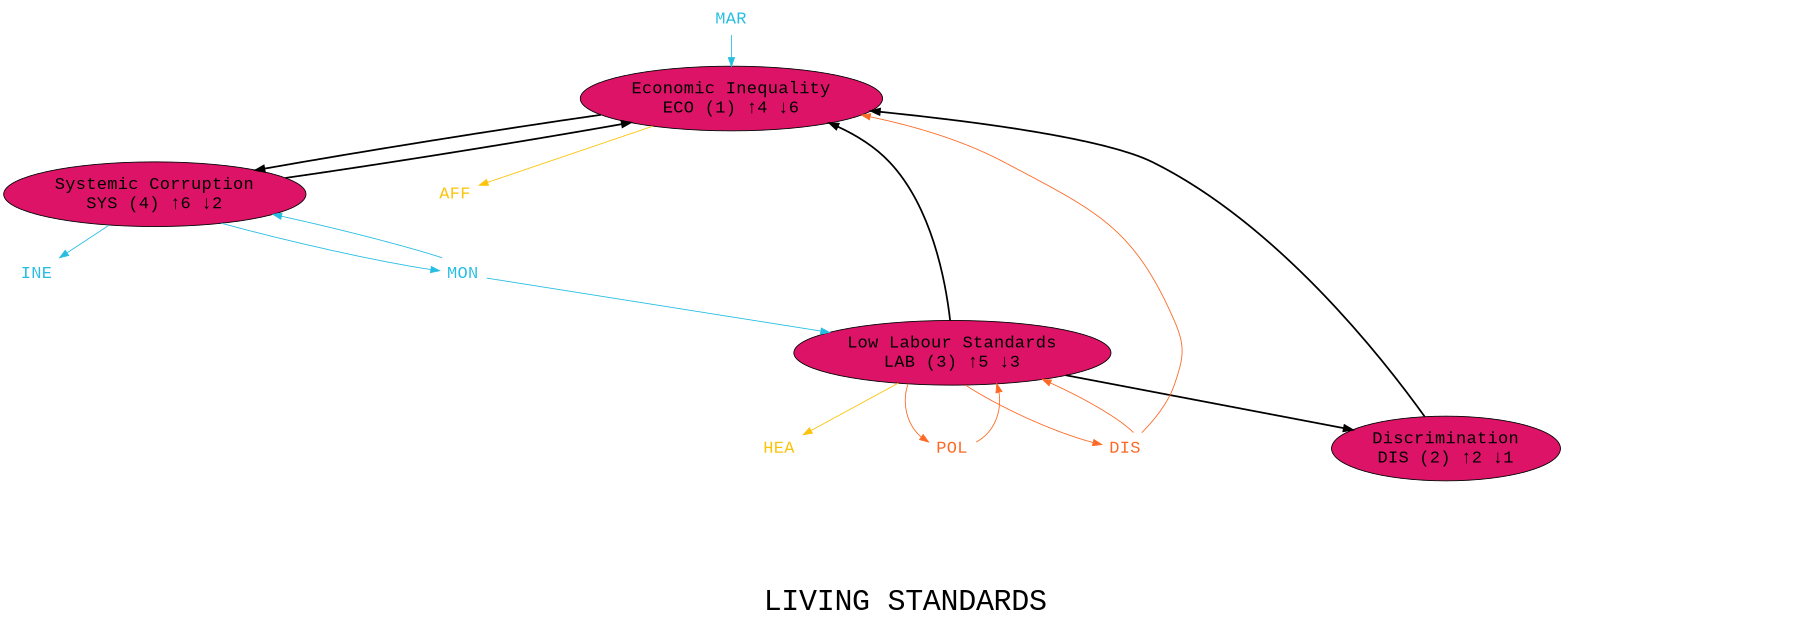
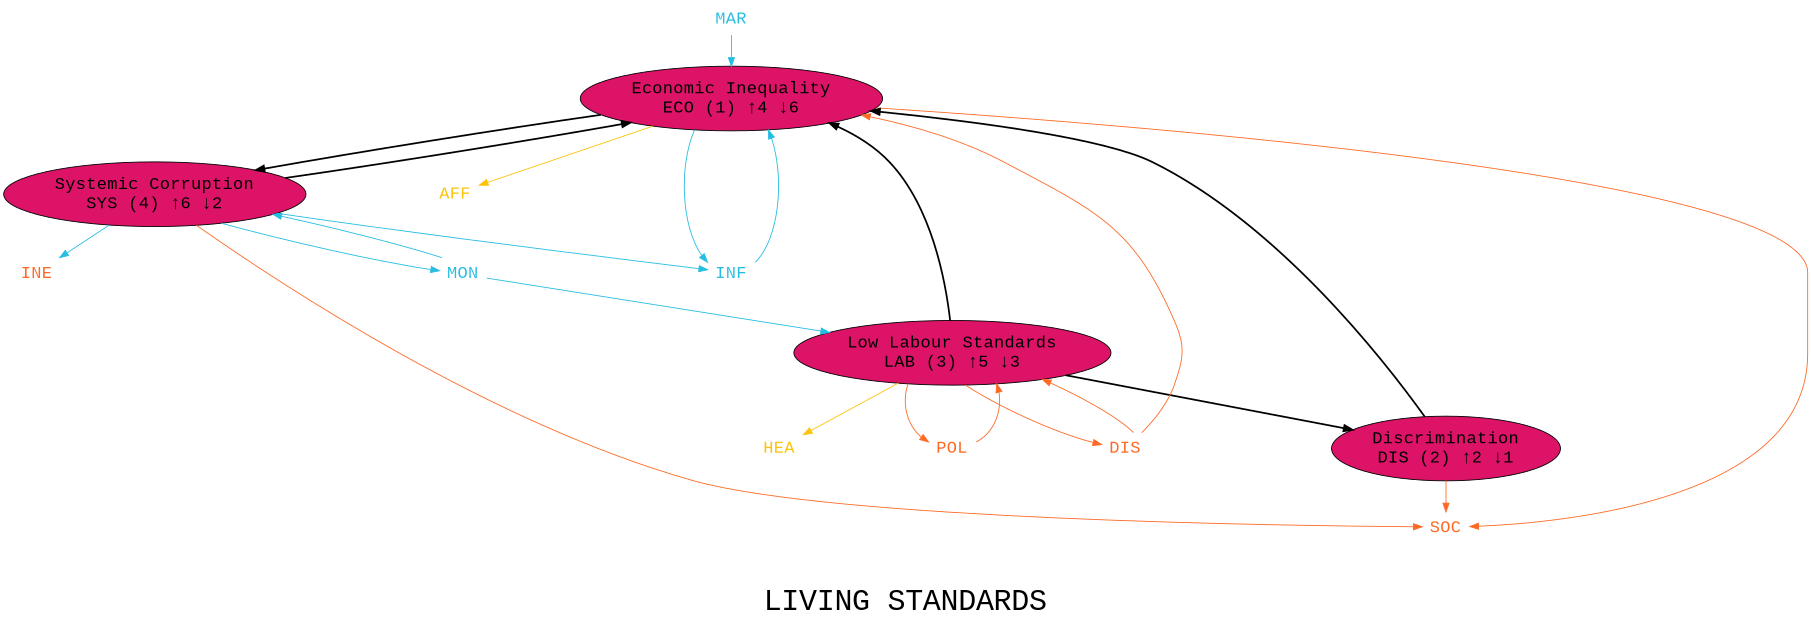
(37, 274) -> (37, 274)
none -> (731, 274)
none -> (1446, 528)
